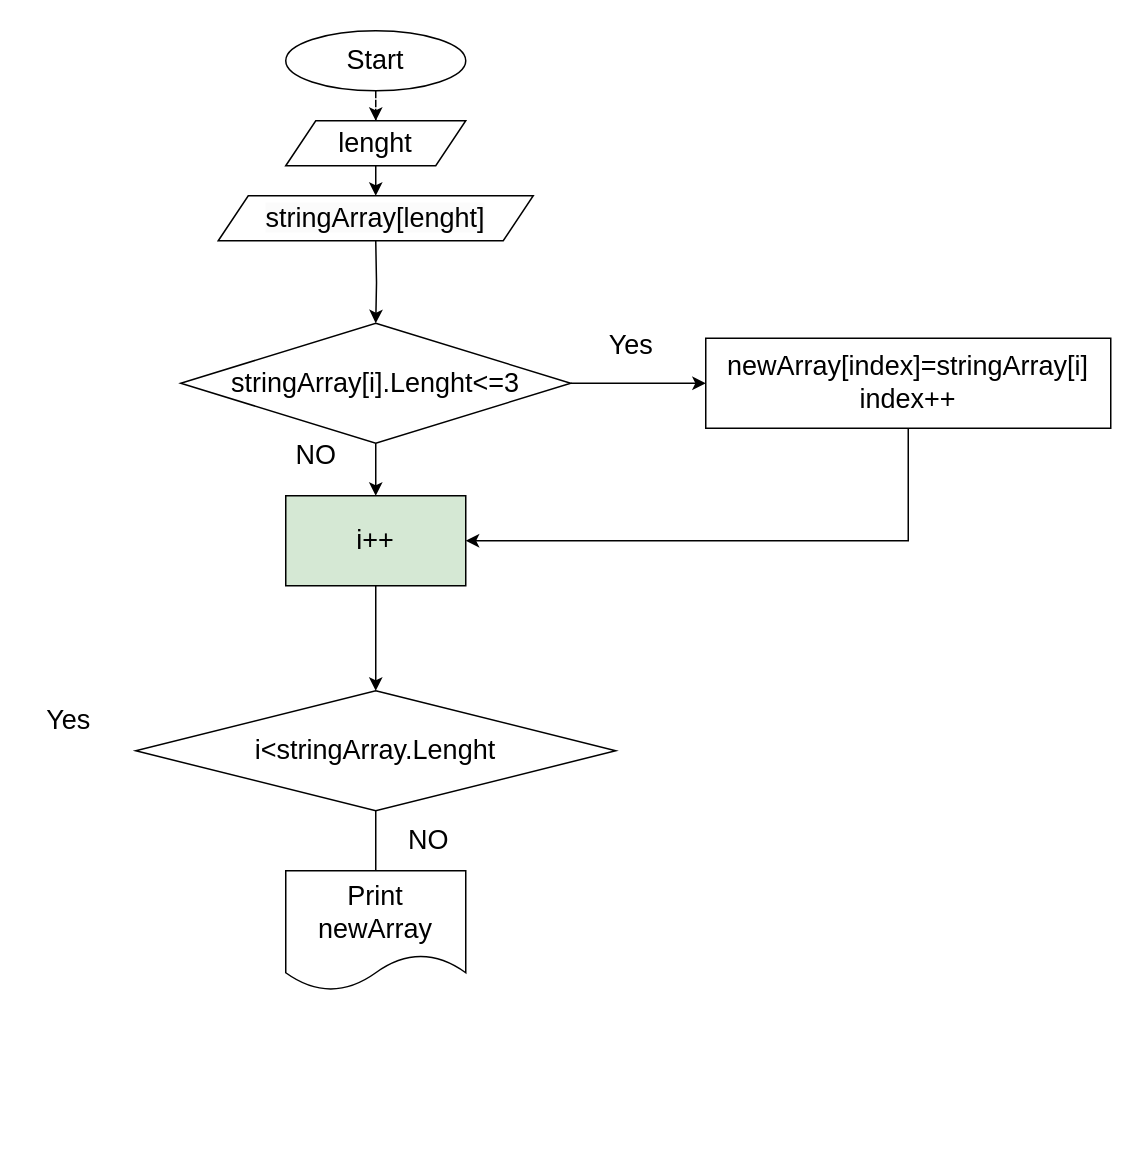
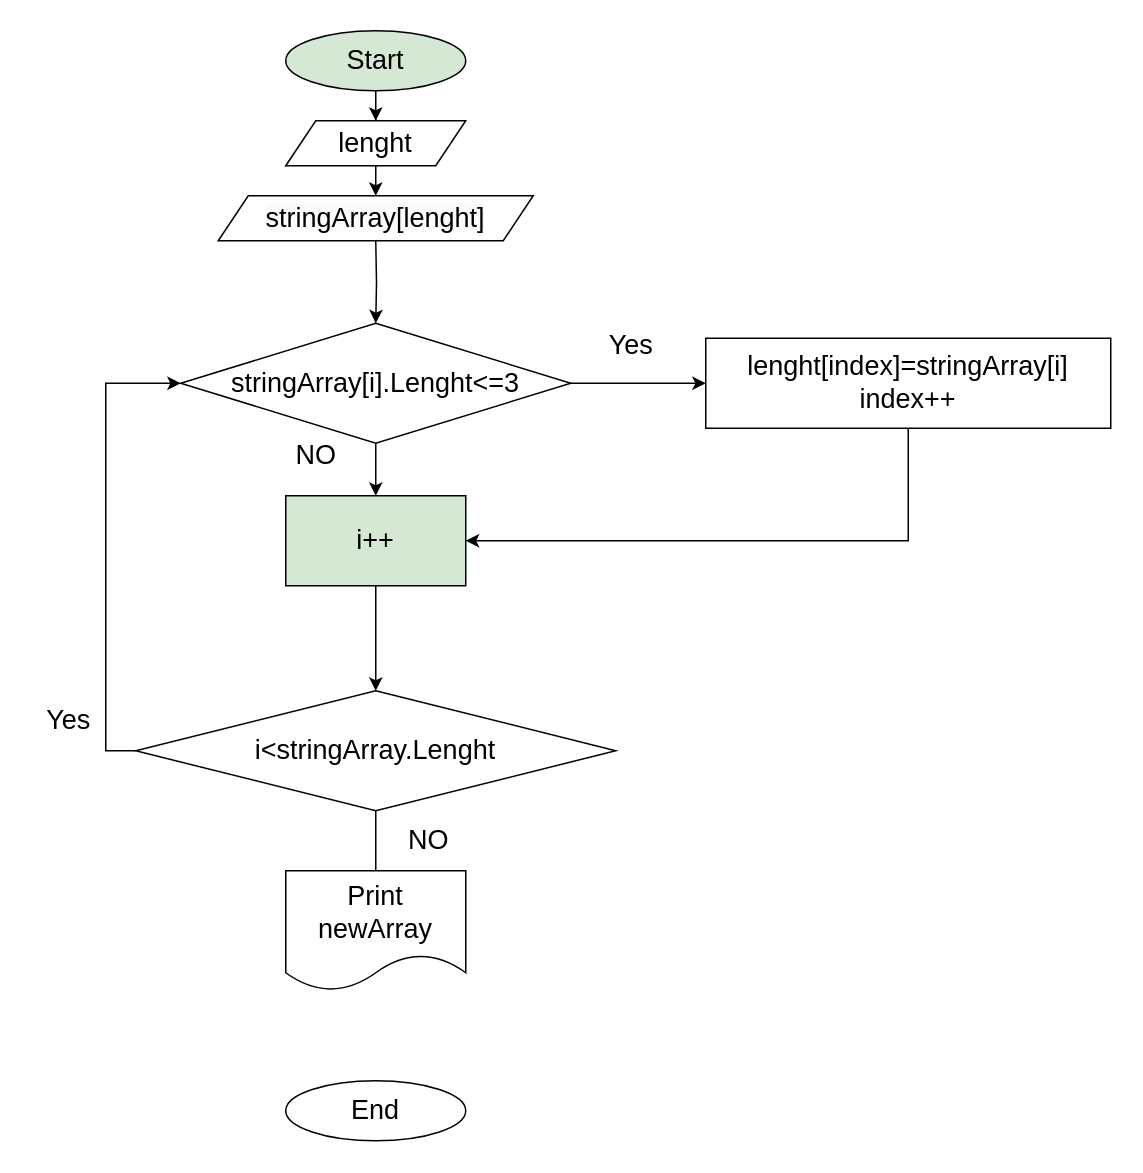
(376, 61) -> (376, 61)
(376, 101) -> (376, 101)
(908, 383) -> (908, 383)
none -> (106, 549)
none -> (376, 1111)
